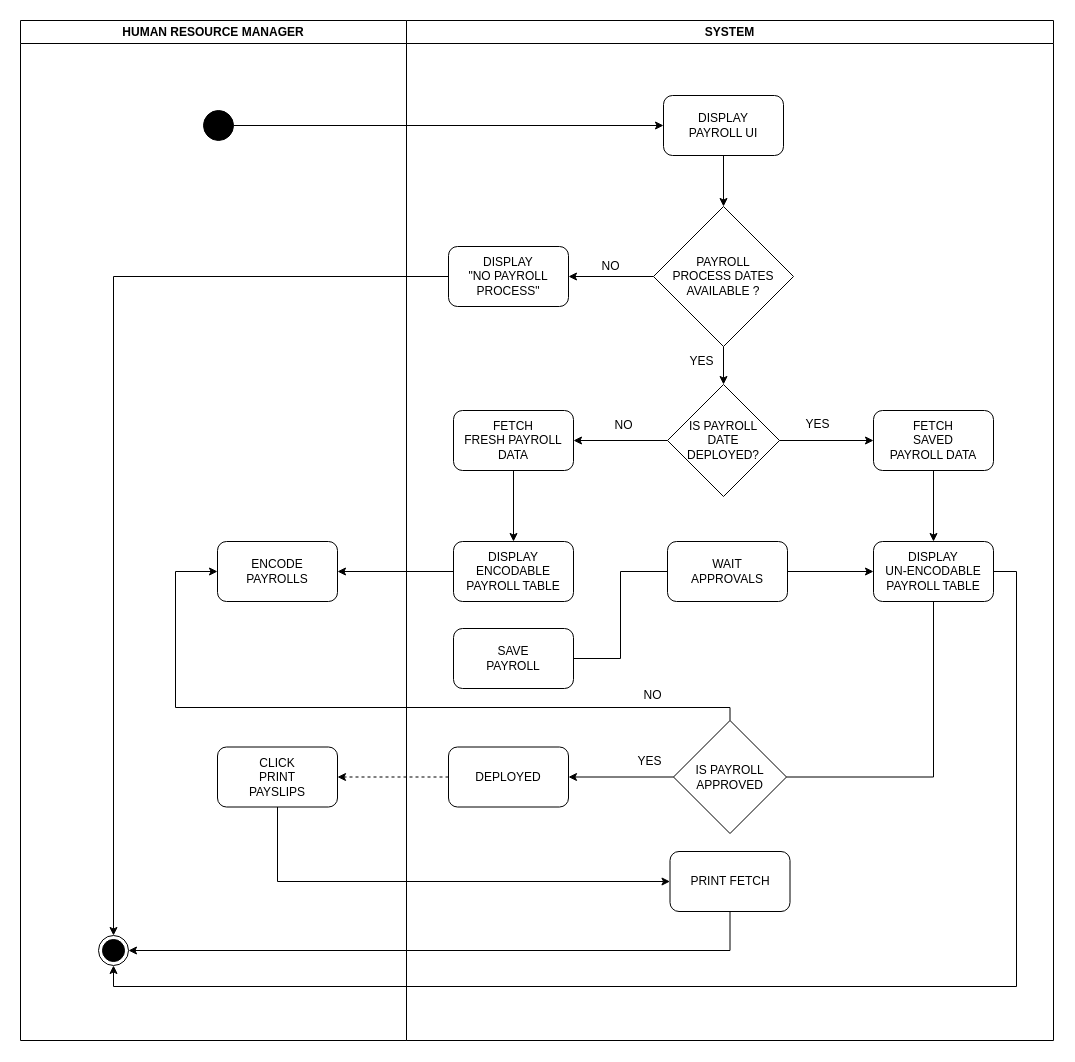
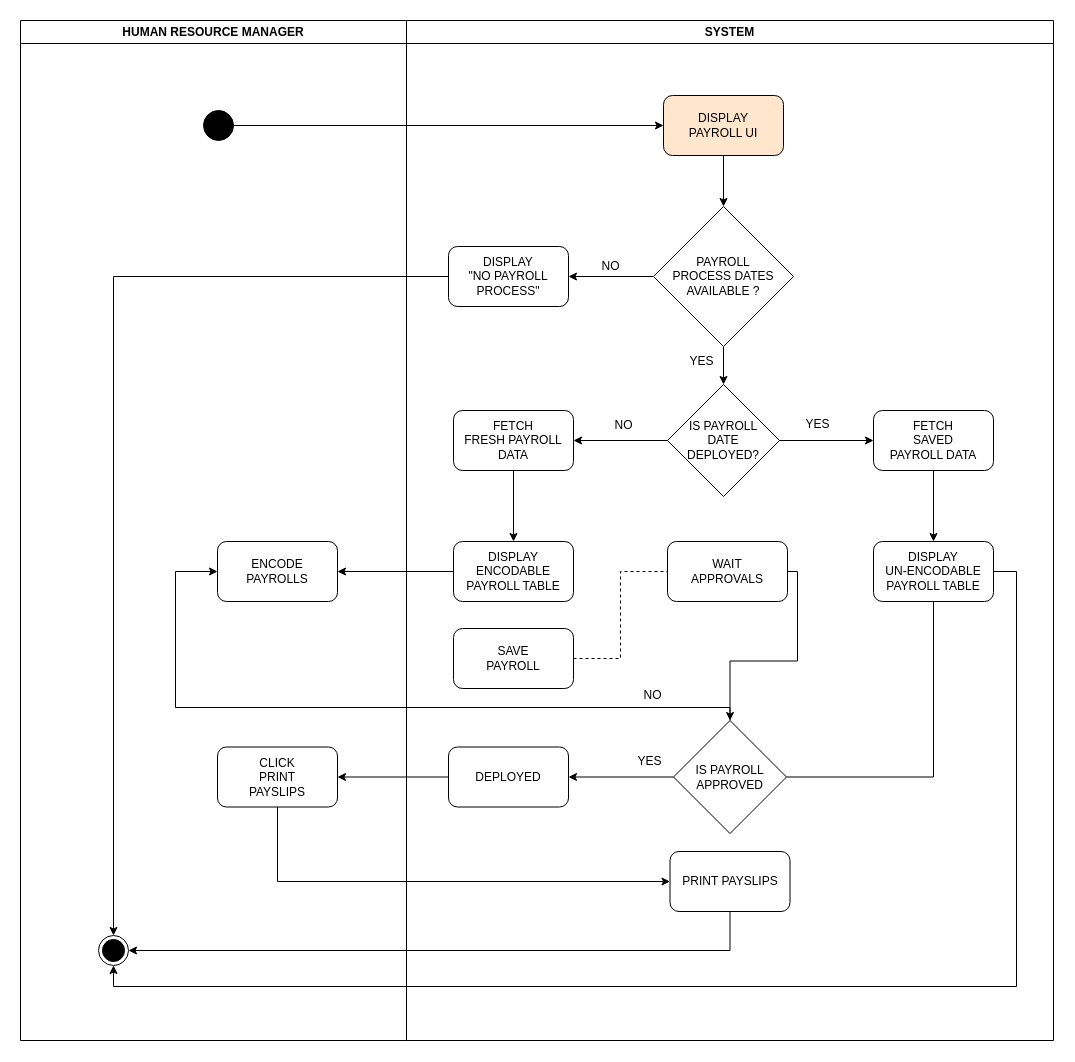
(724, 126) -> (724, 126)
(831, 572) -> (787, 661)
(621, 616) -> (621, 616)
(396, 777) -> (396, 777)
(731, 882) -> (731, 882)
